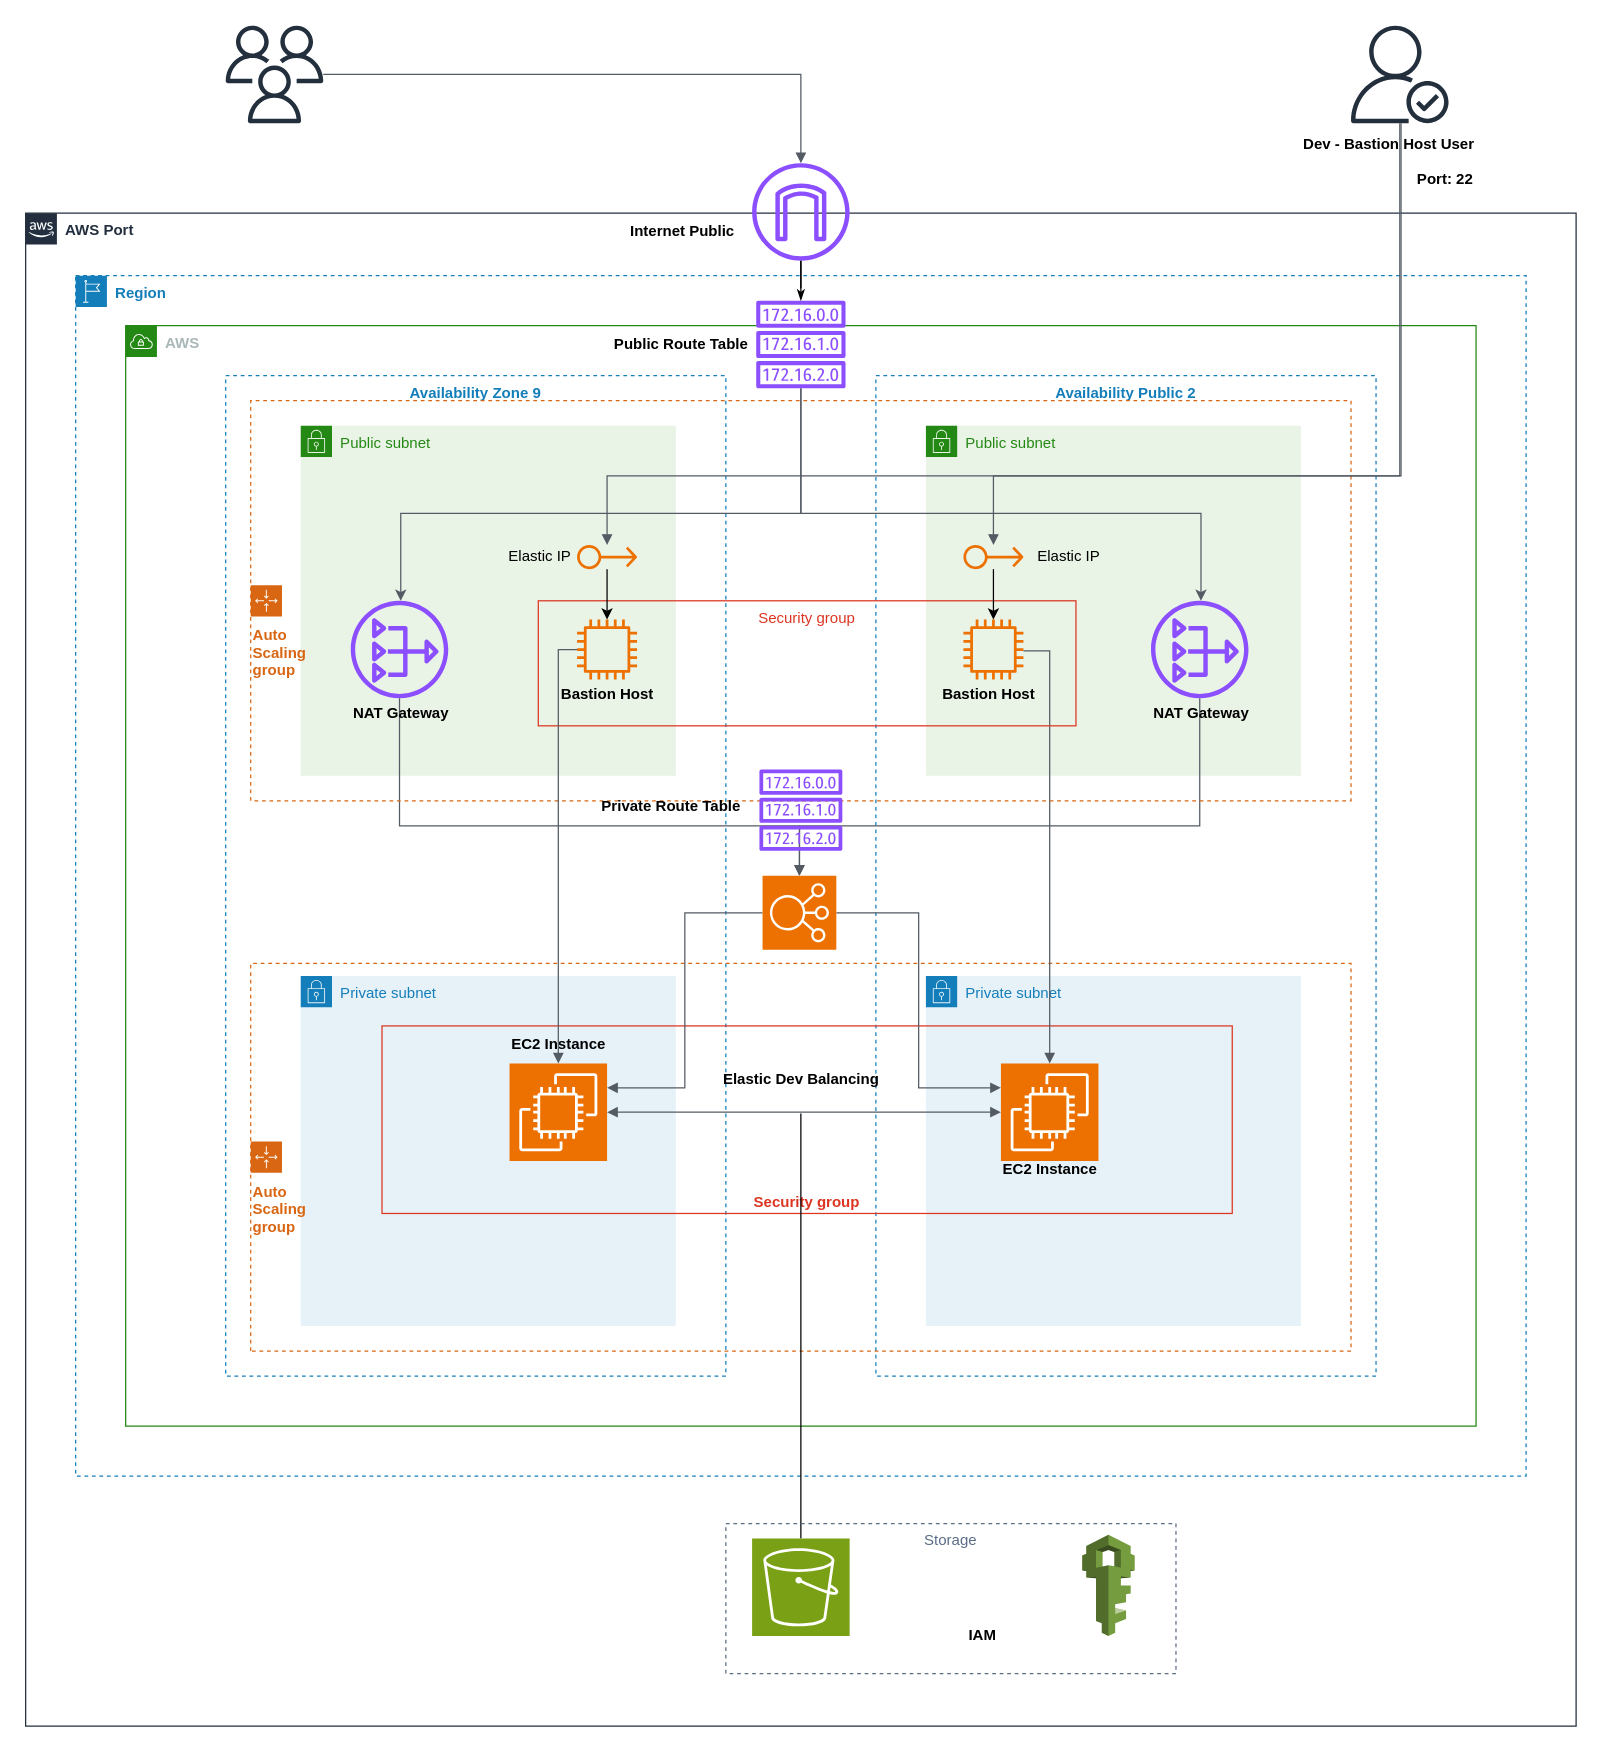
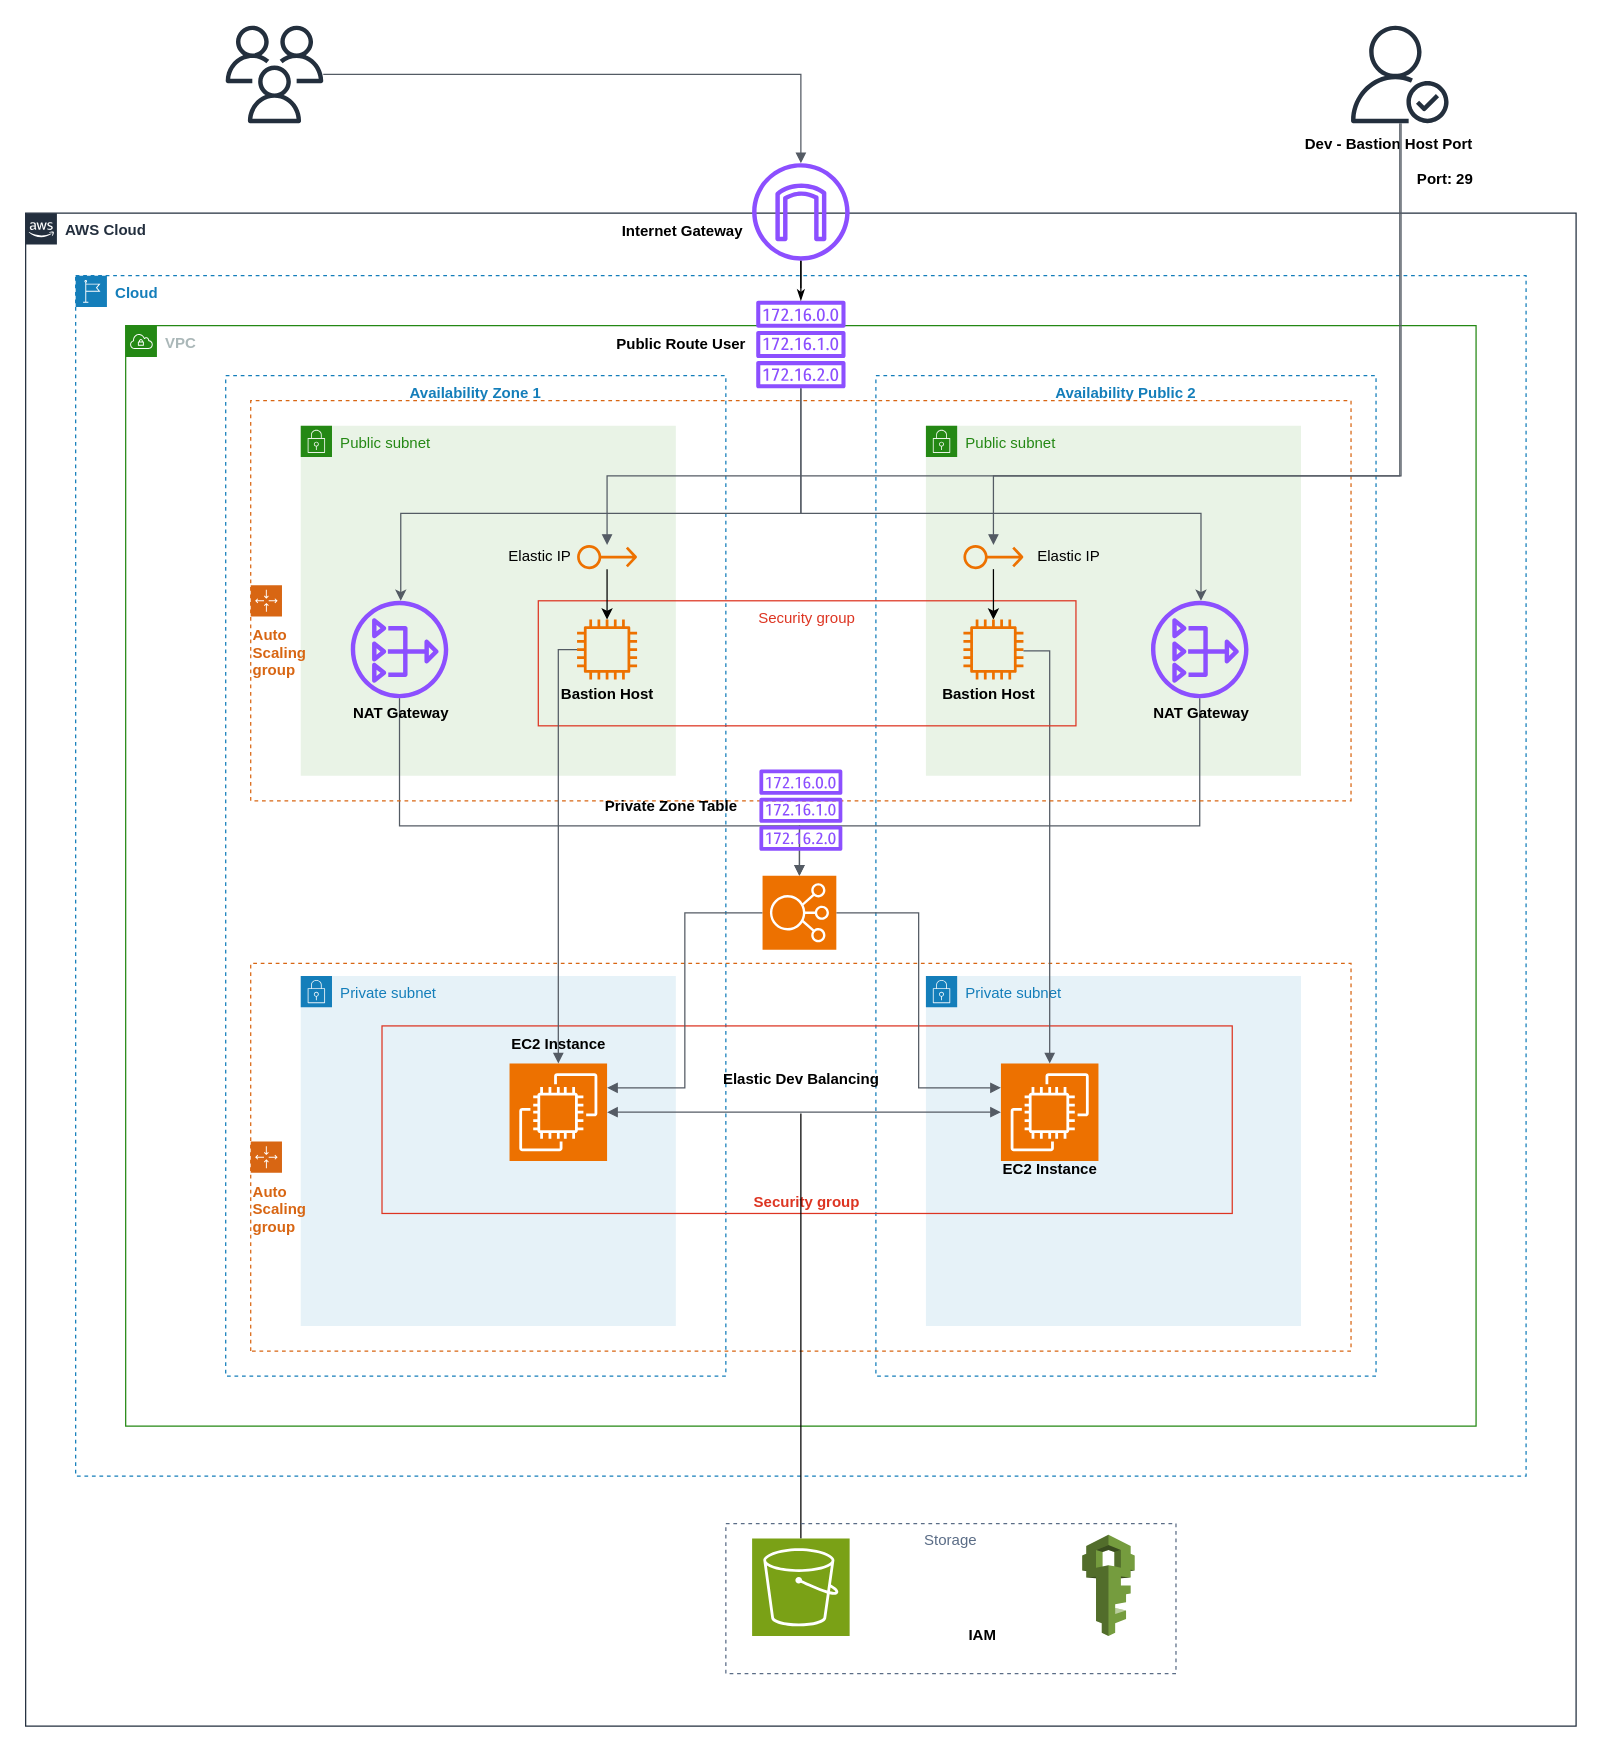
(1389, 144) -> (1389, 144)
(1445, 179) -> (1445, 179)
(97, 231) -> (100, 231)
(683, 232) -> (683, 232)
(139, 293) -> (135, 293)
(178, 343) -> (178, 343)
(681, 344) -> (681, 344)
(476, 393) -> (476, 393)
(671, 807) -> (671, 807)
